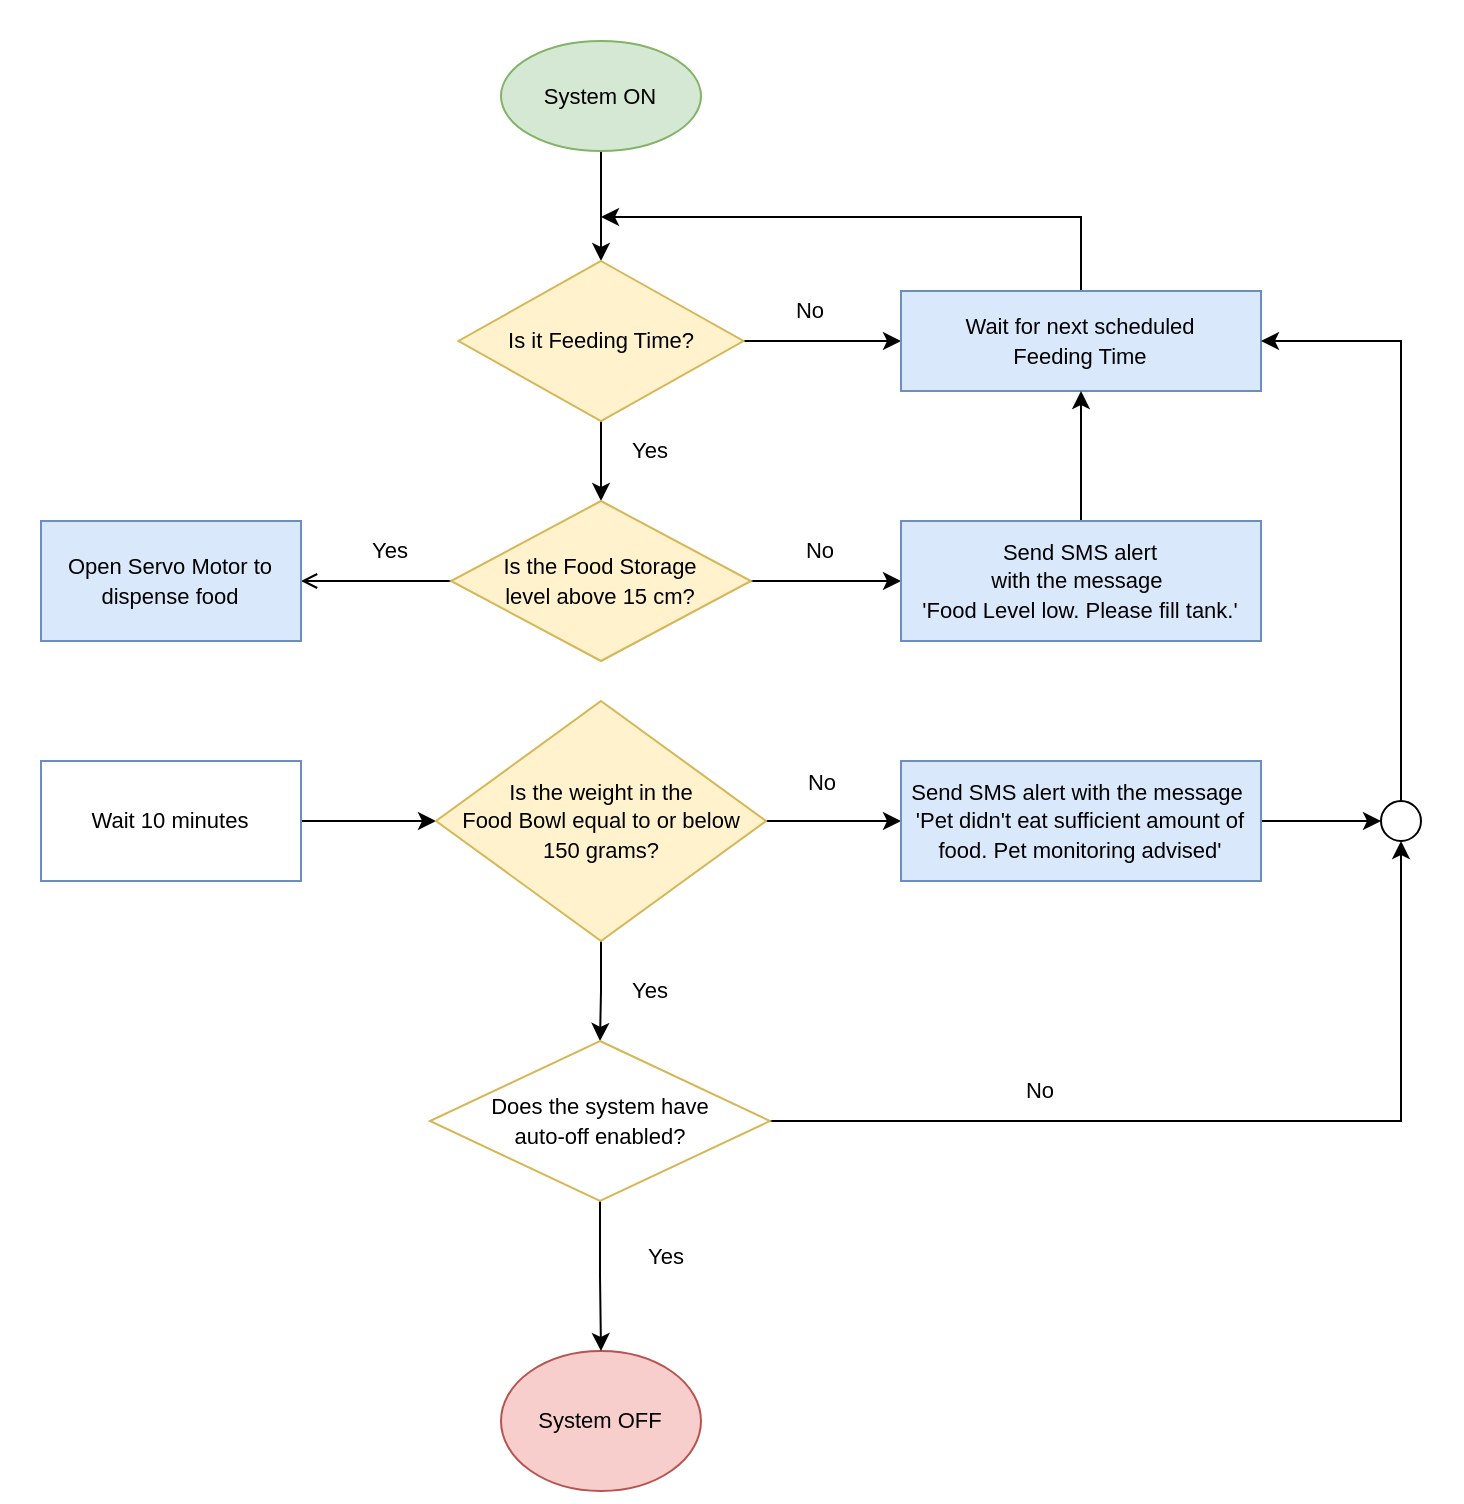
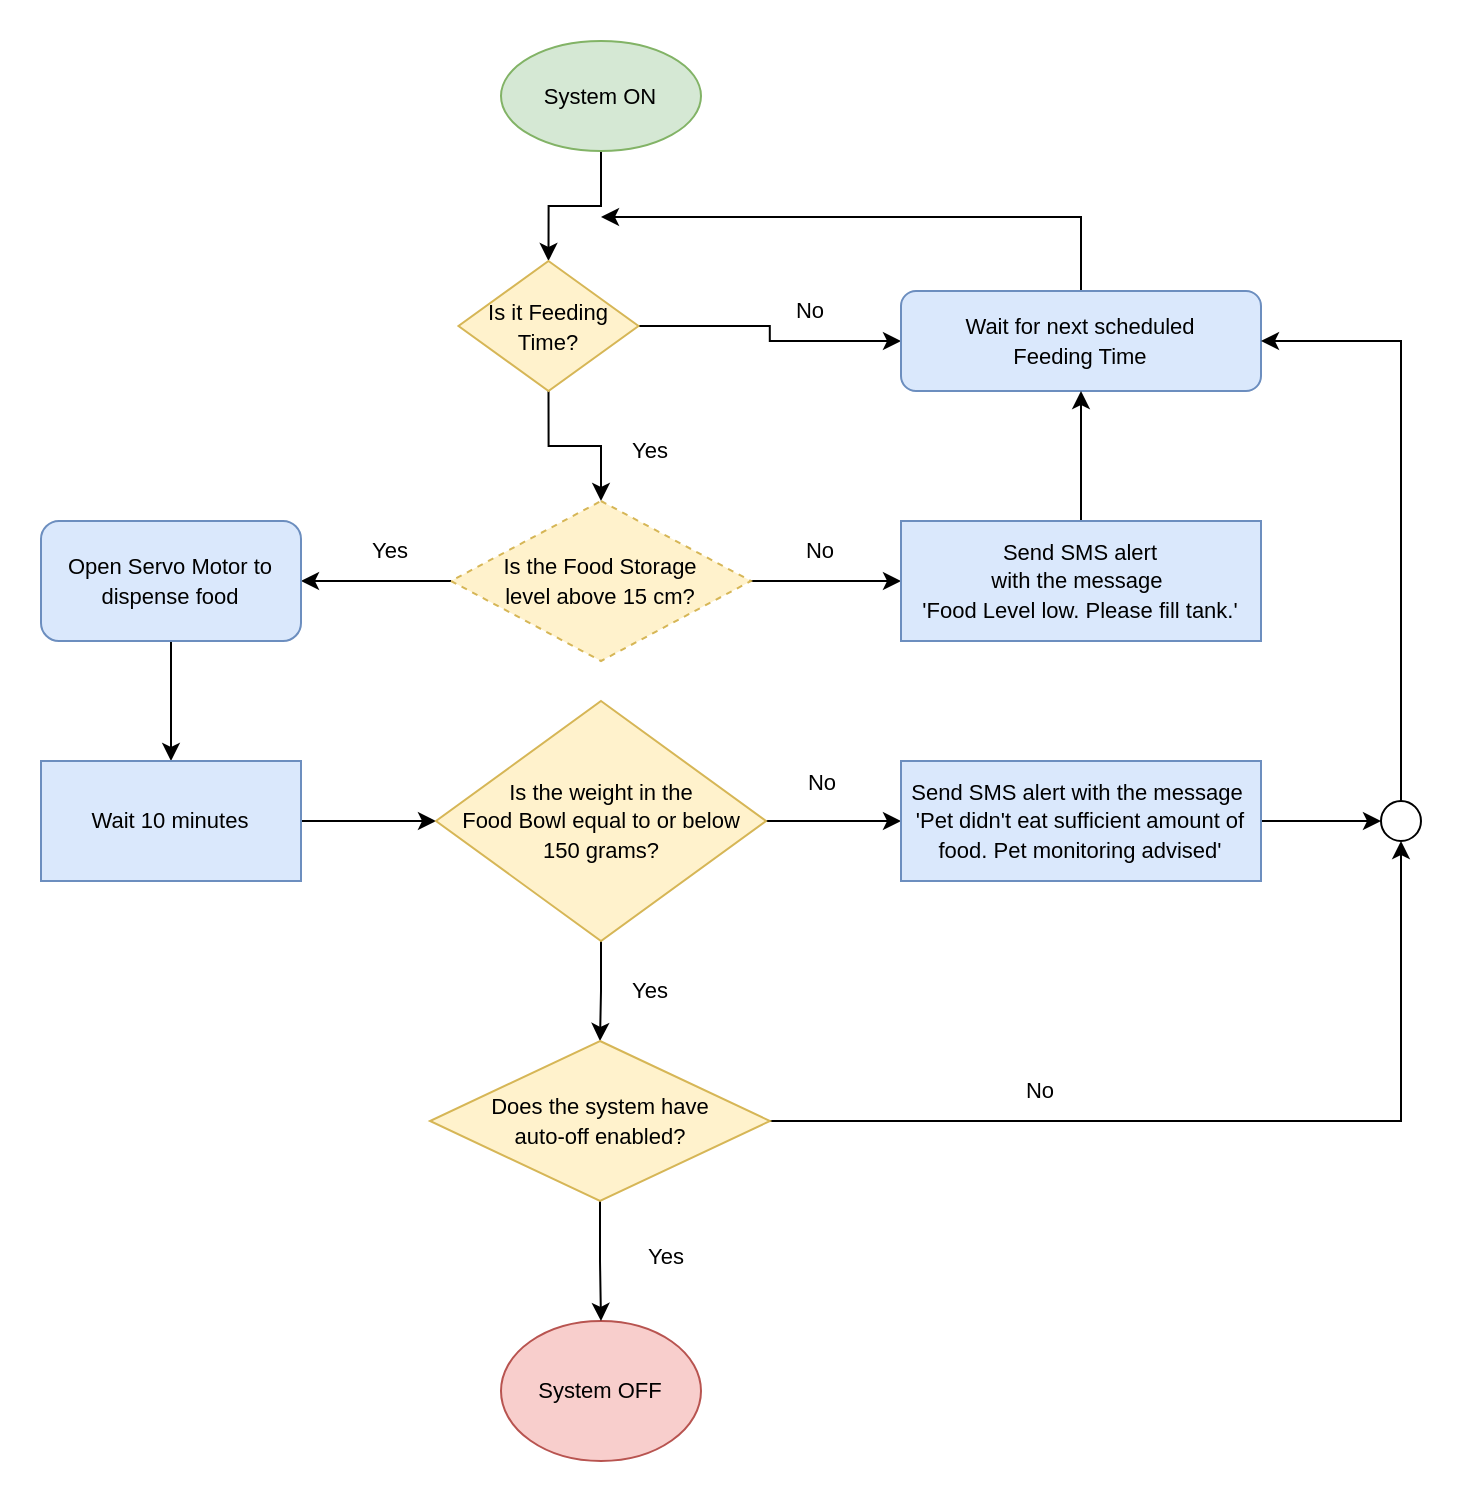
(601, 341) -> (549, 326)
(1081, 341) -> (1081, 341)
(171, 581) -> (171, 581)
(313, 581) -> (316, 581)
(601, 581) -> (601, 581)
none -> (171, 694)
(171, 821) -> (171, 821)
(600, 1121) -> (600, 1121)
(601, 1421) -> (601, 1391)
